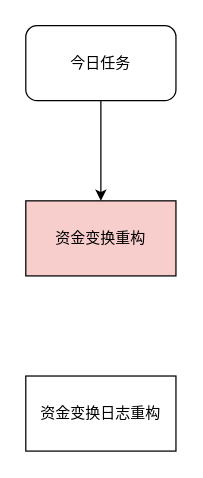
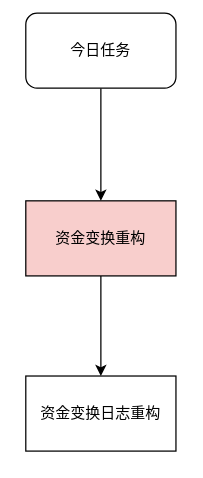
(101, 63) -> (101, 51)
none -> (101, 322)
